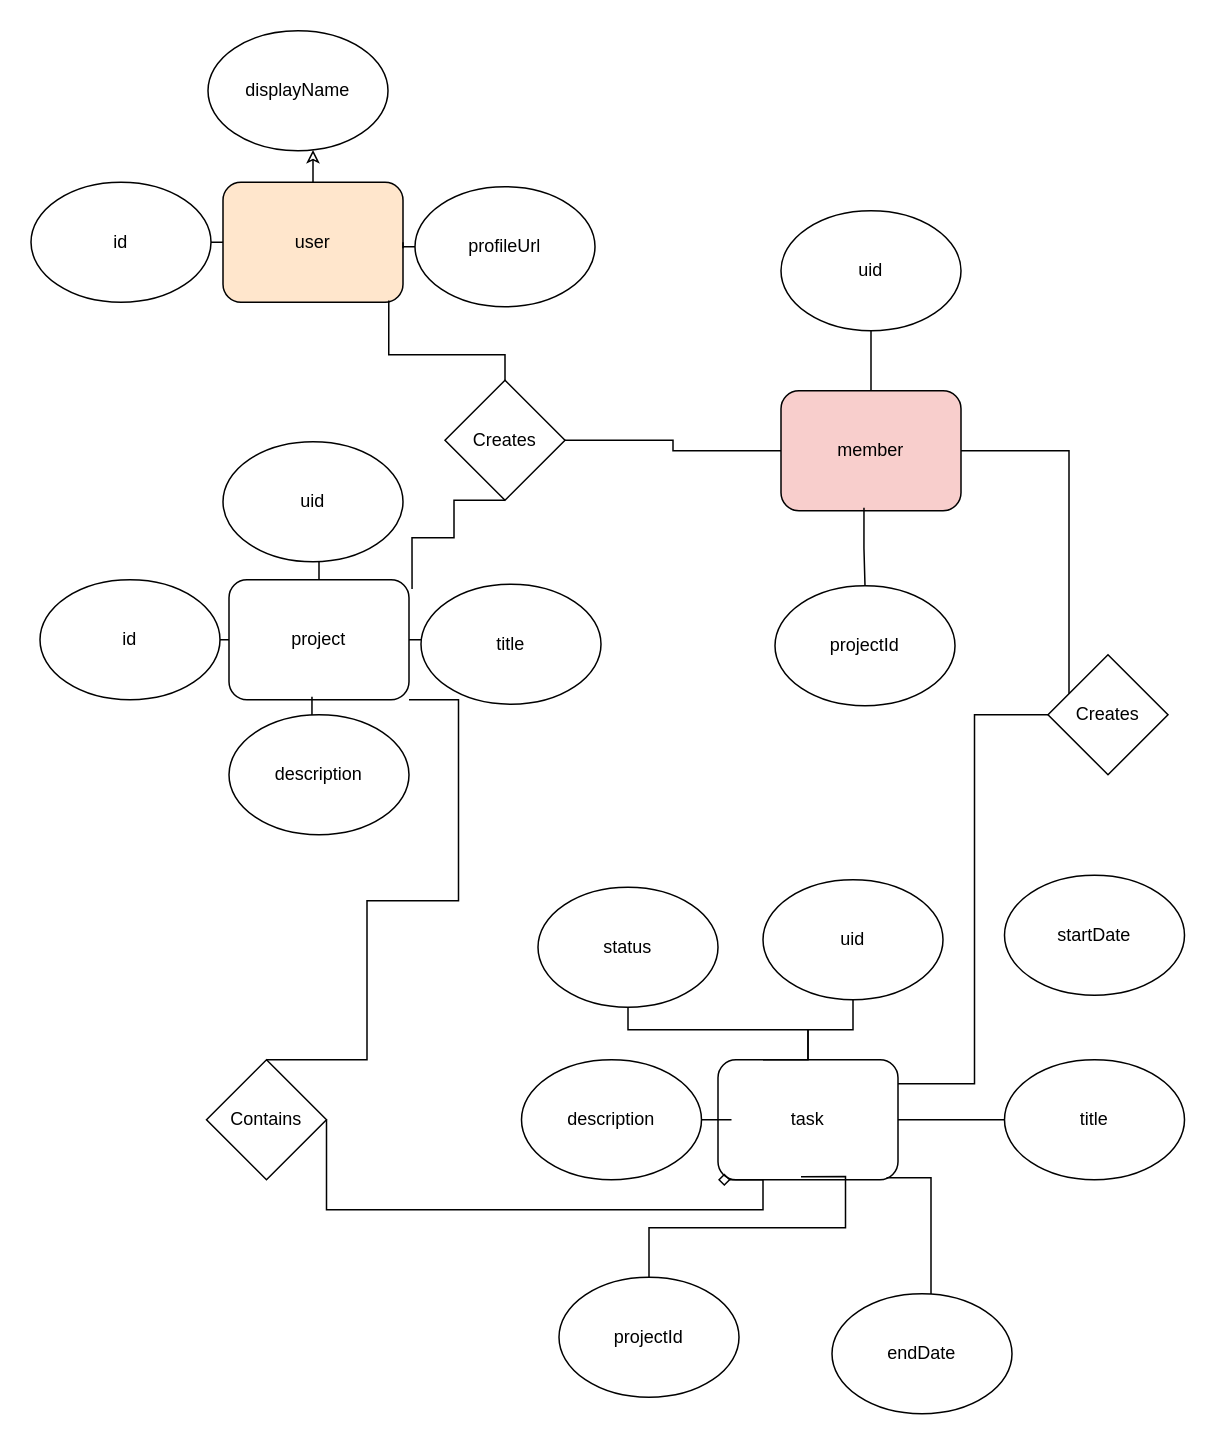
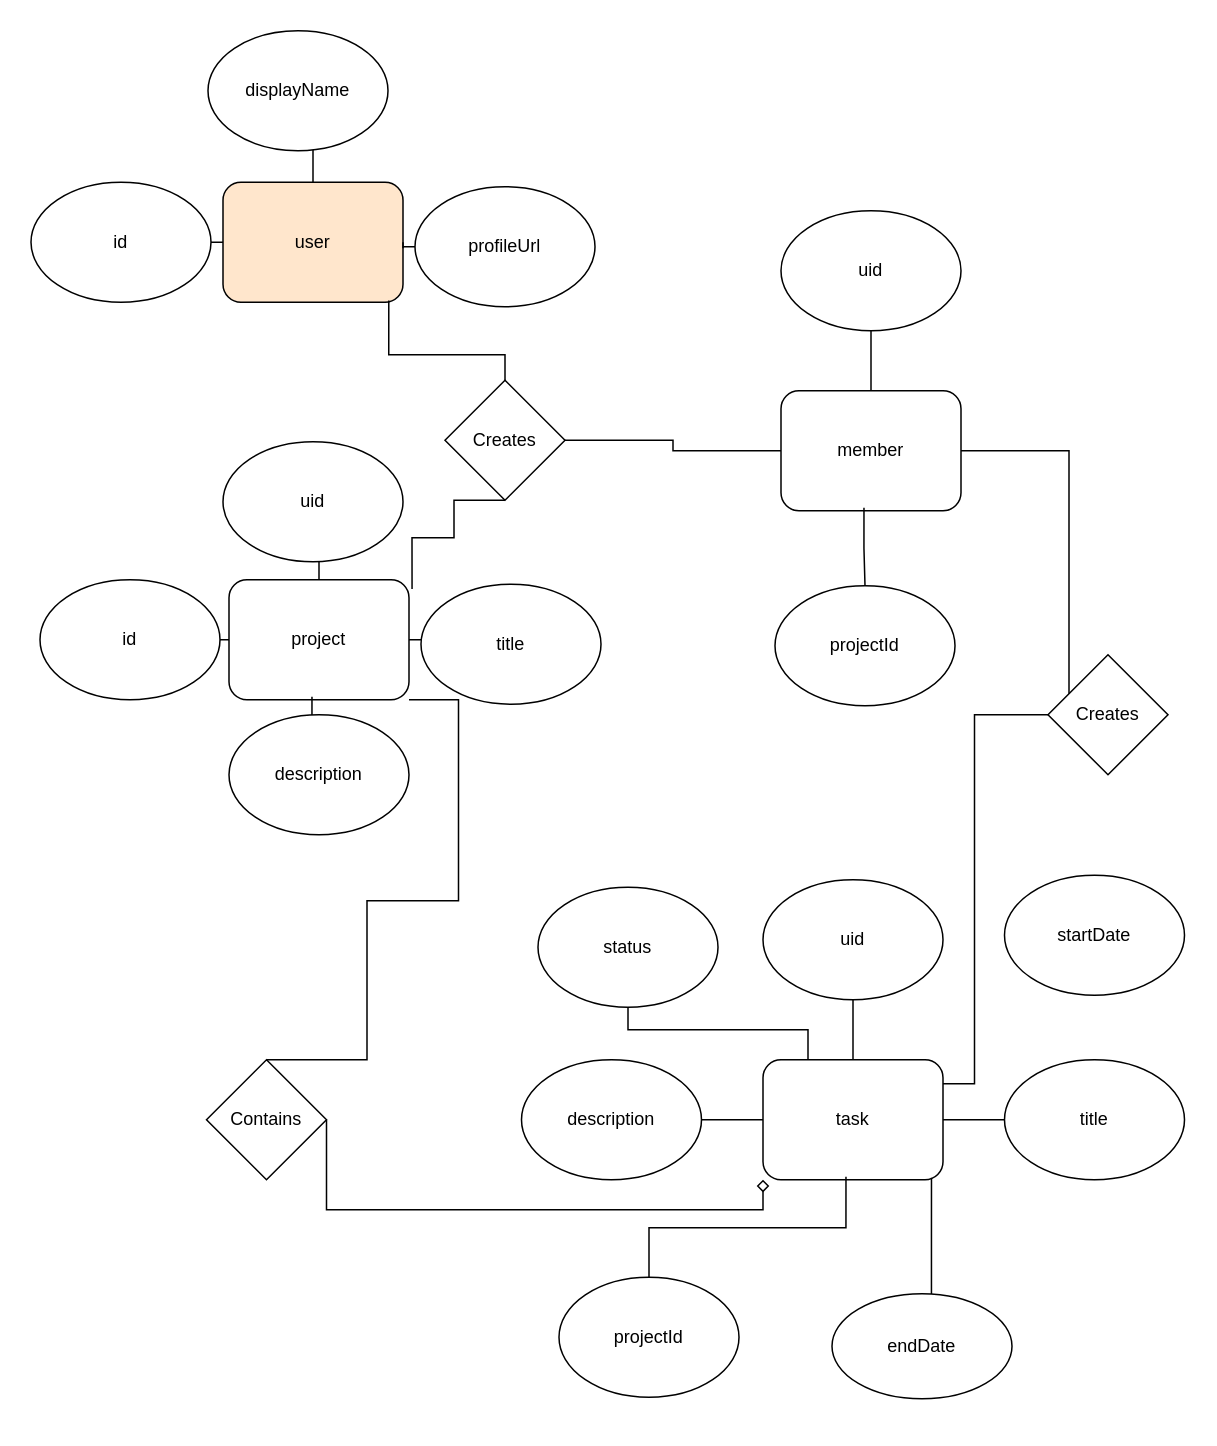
(313, 162) -> (313, 157)
(871, 451) -> (871, 451)
(808, 1120) -> (853, 1120)
(922, 1354) -> (922, 1346)
